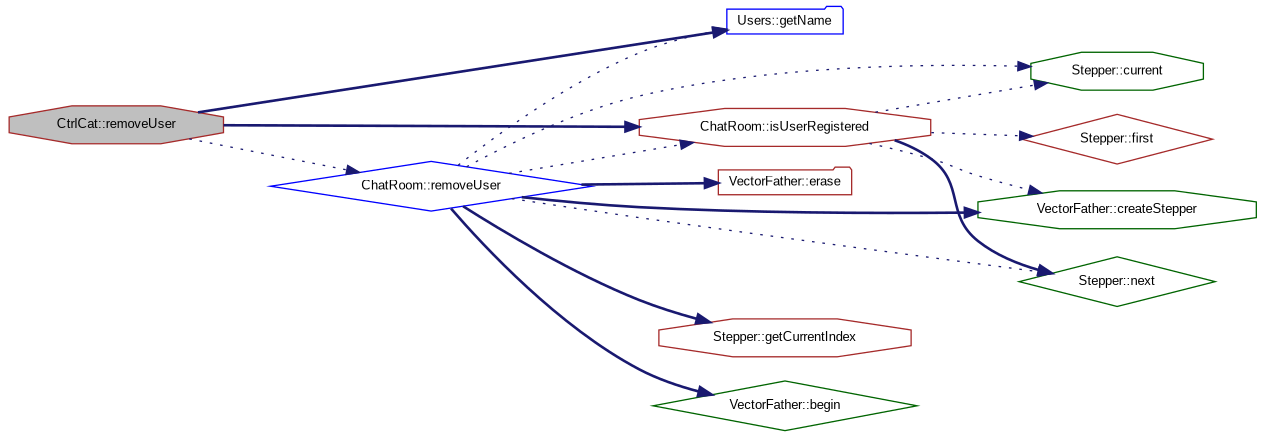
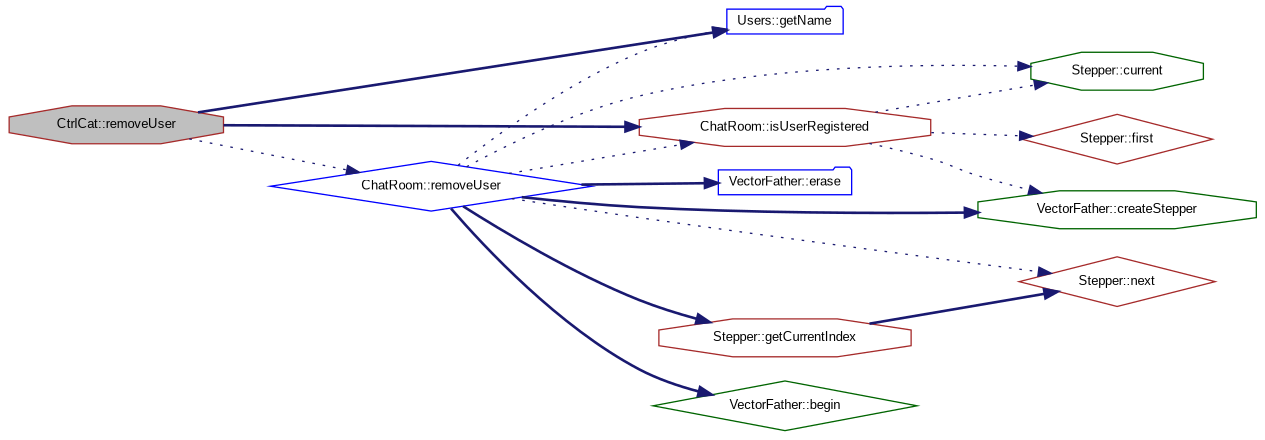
(785, 182) -> (785, 182)
(956, 203) -> (957, 309)
(1117, 282) -> (1117, 282)
